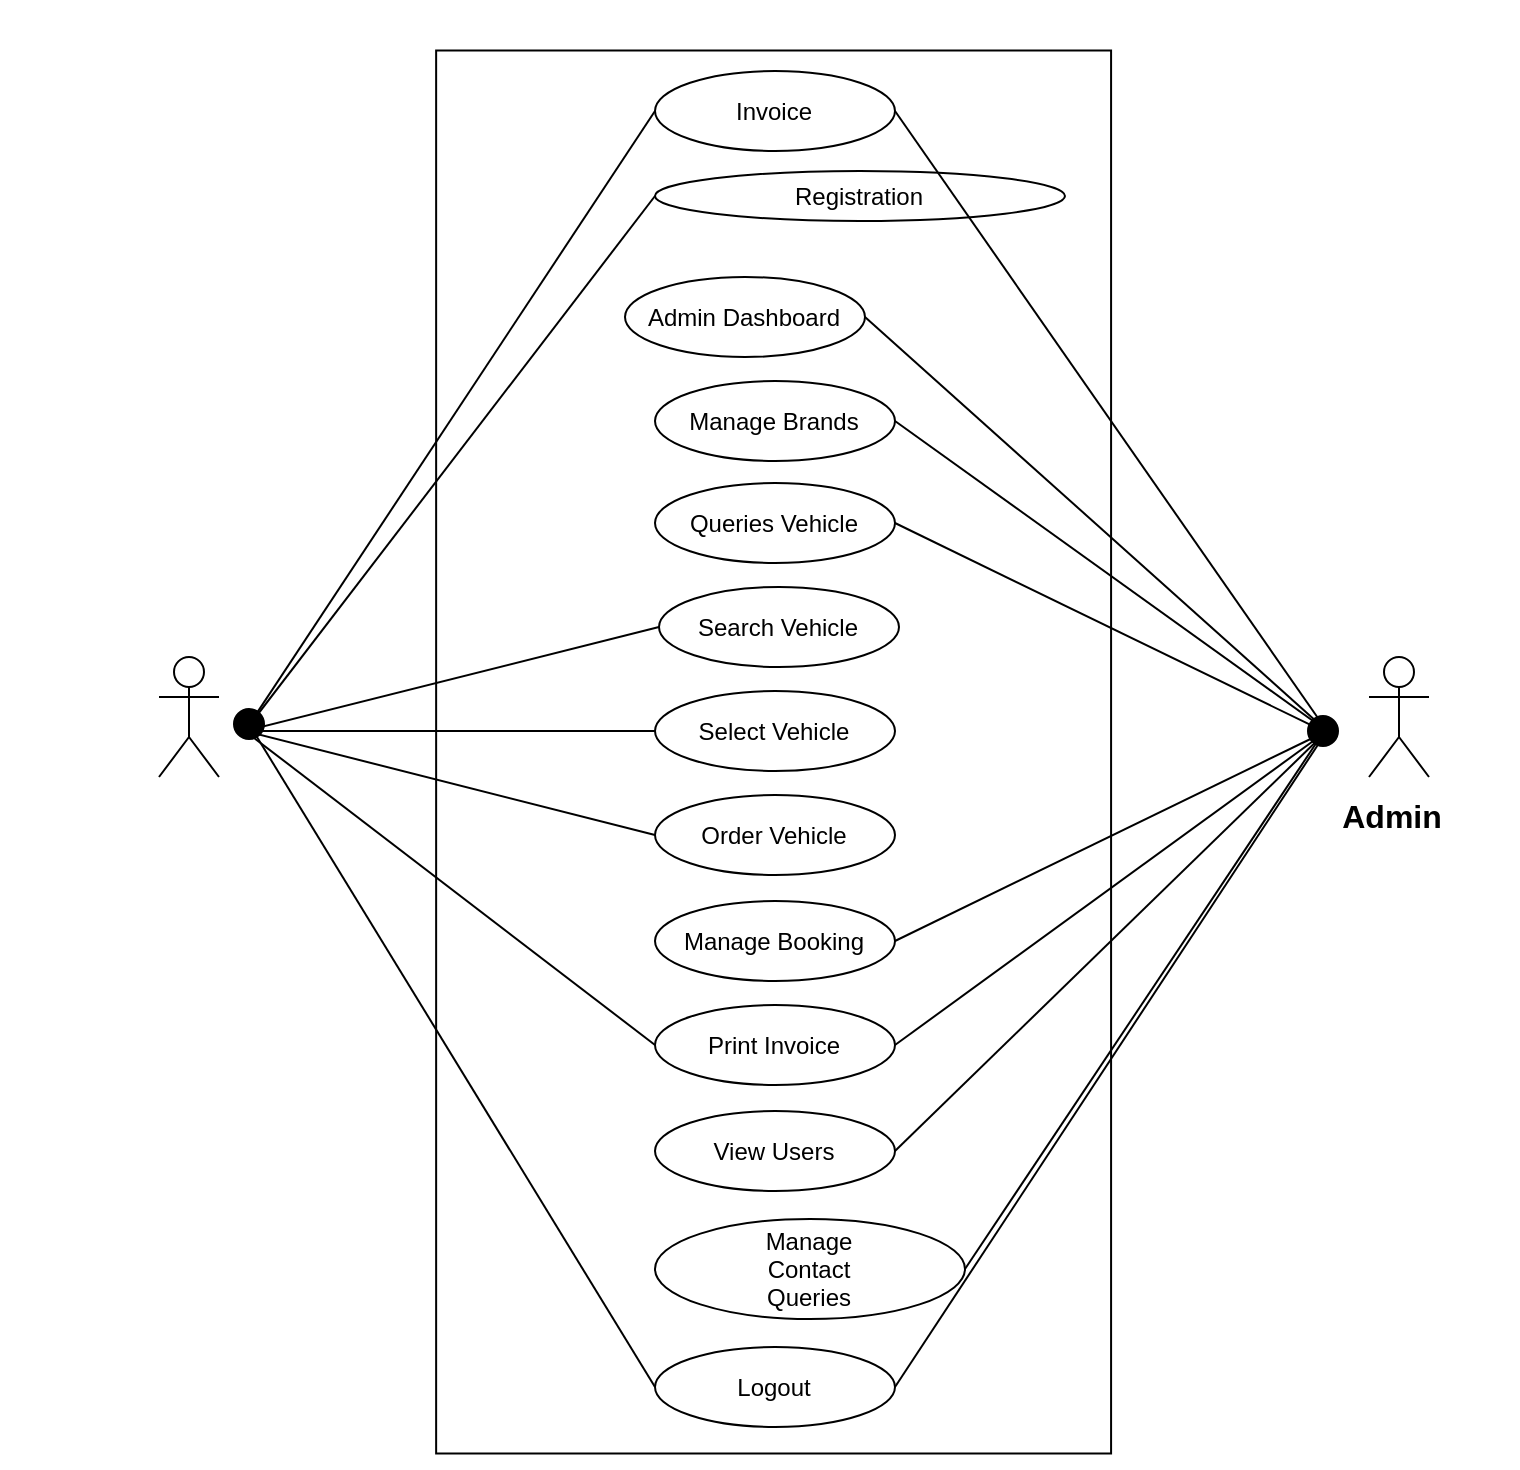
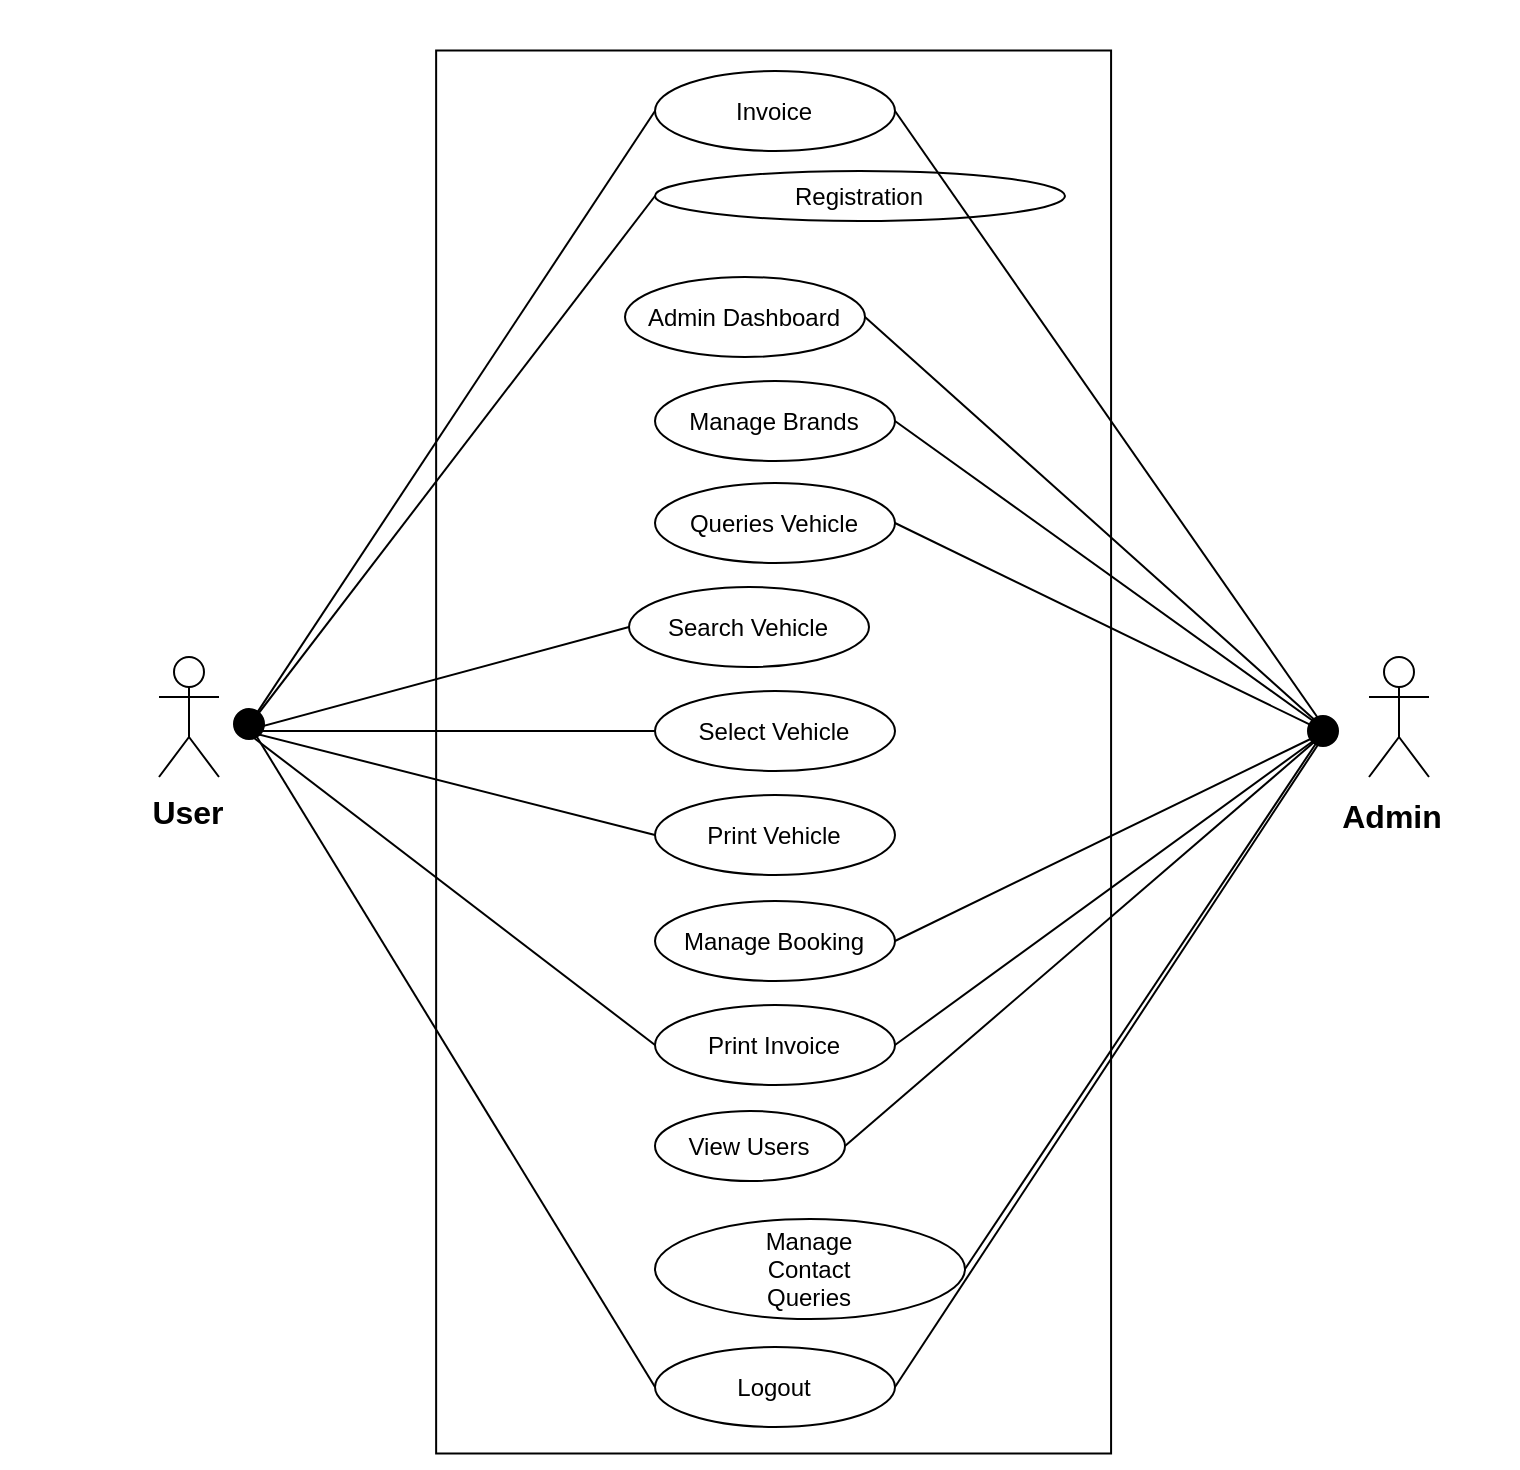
(779, 627) -> (749, 627)
none -> (189, 813)
(774, 836) -> (774, 836)
(775, 1151) -> (750, 1146)
